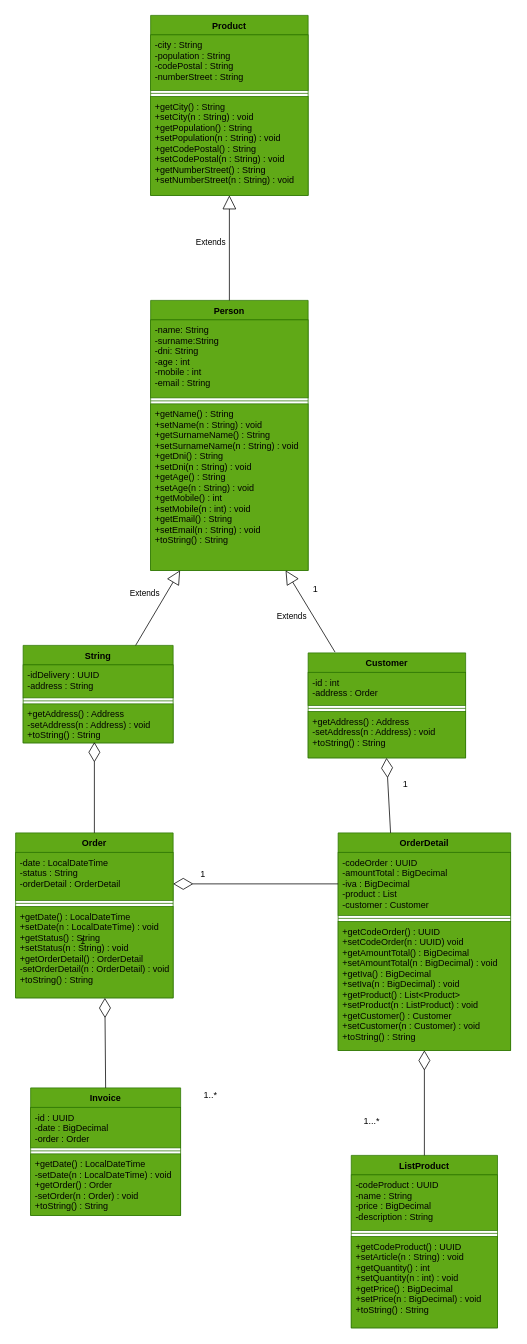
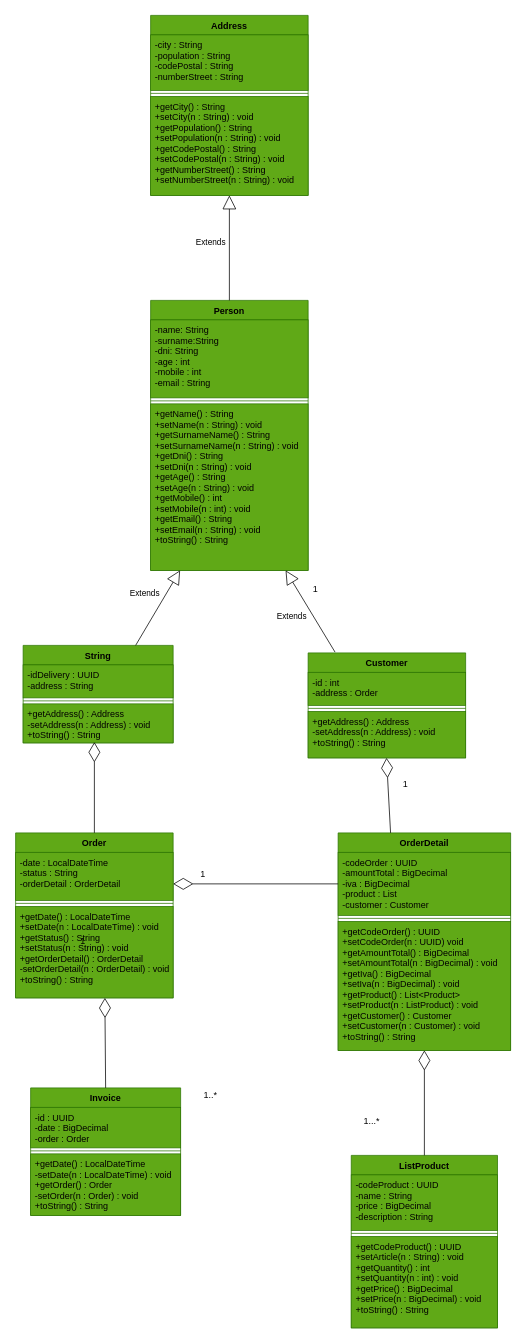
(229, 26) -> (229, 26)
